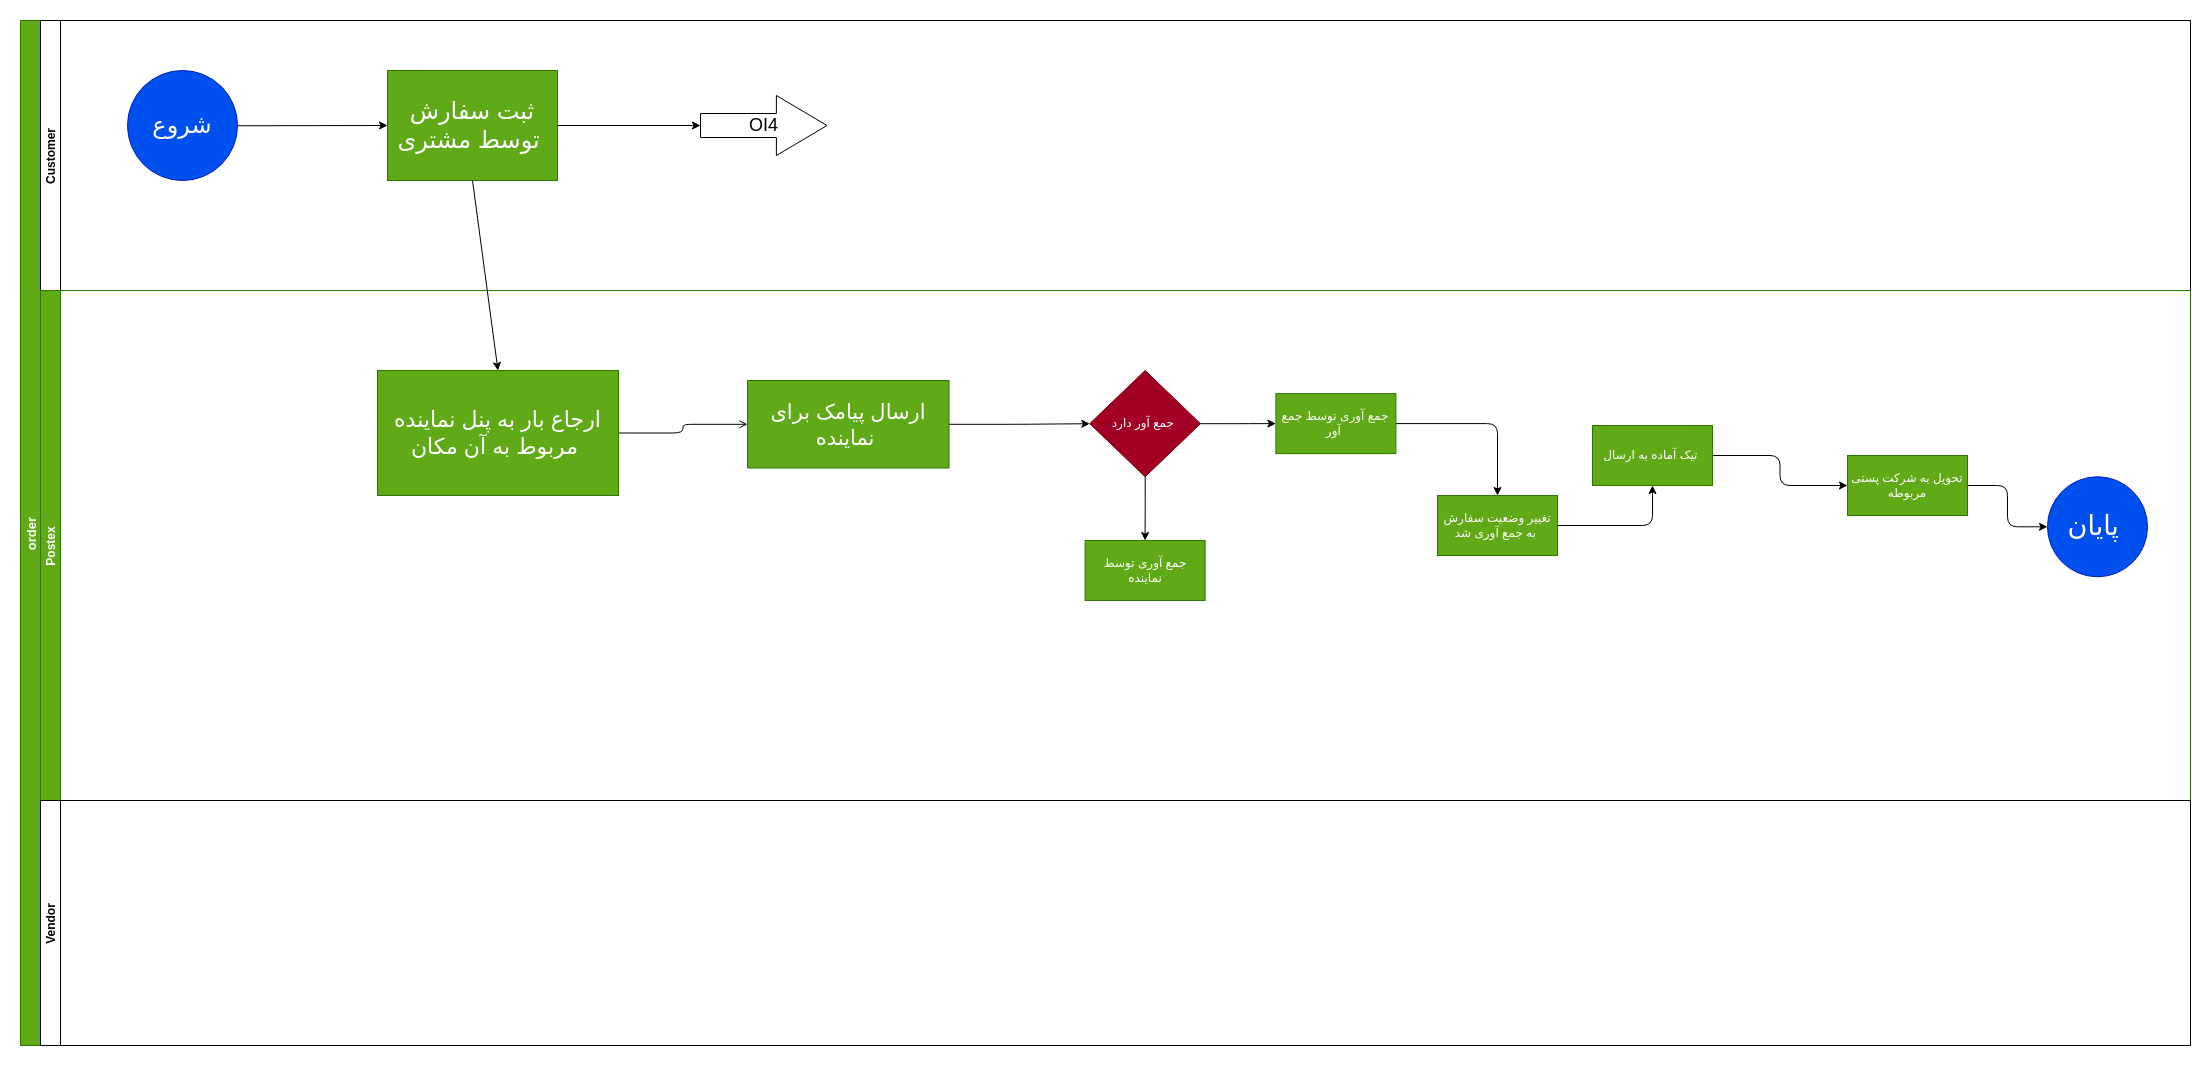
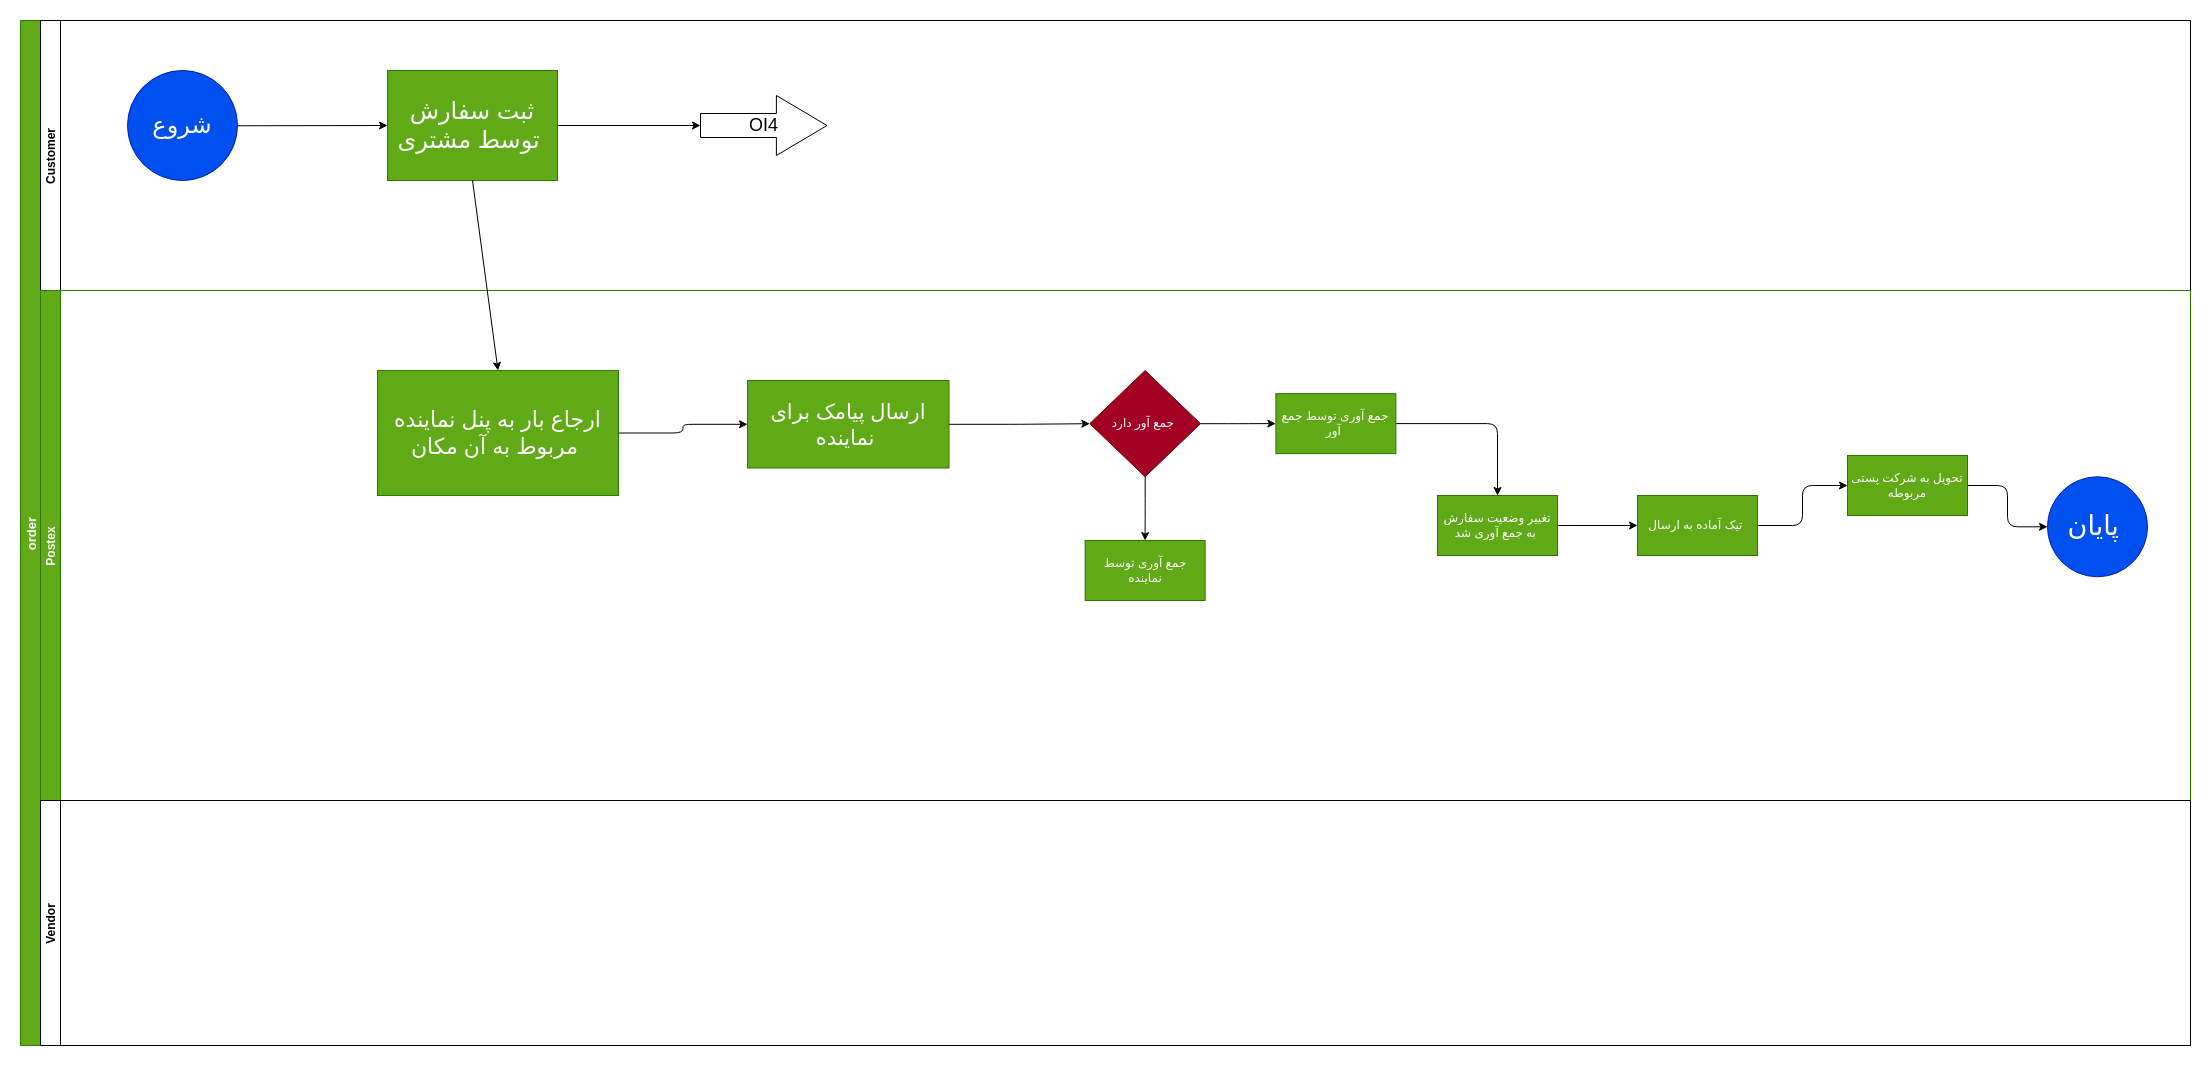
(741, 424) -> (739, 424)
(1653, 456) -> (1698, 526)
